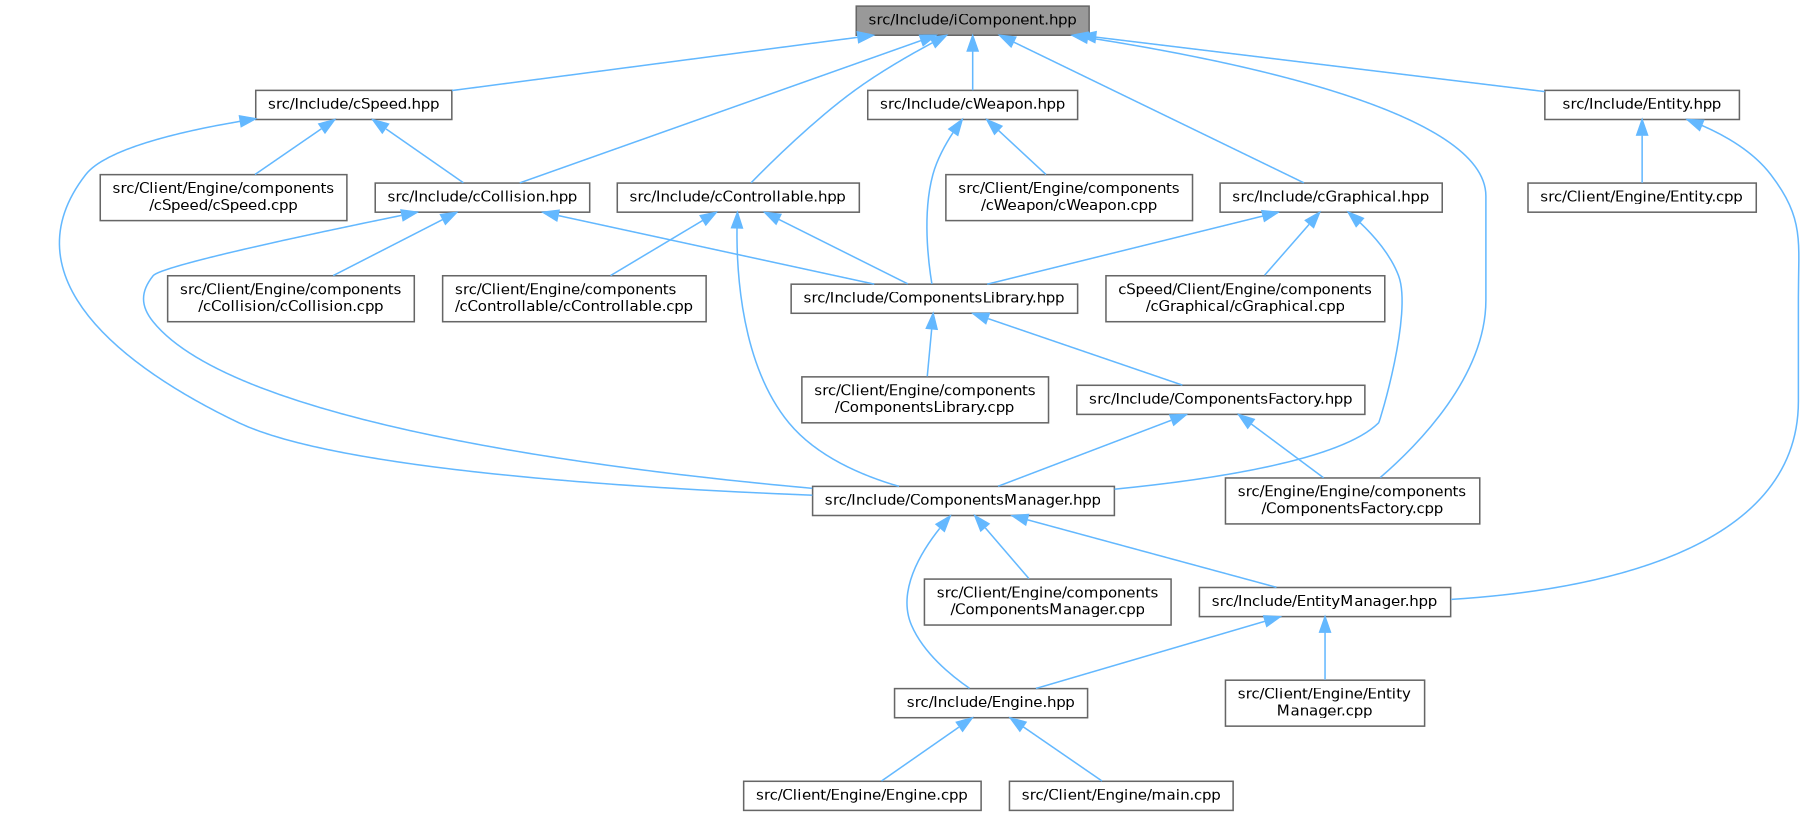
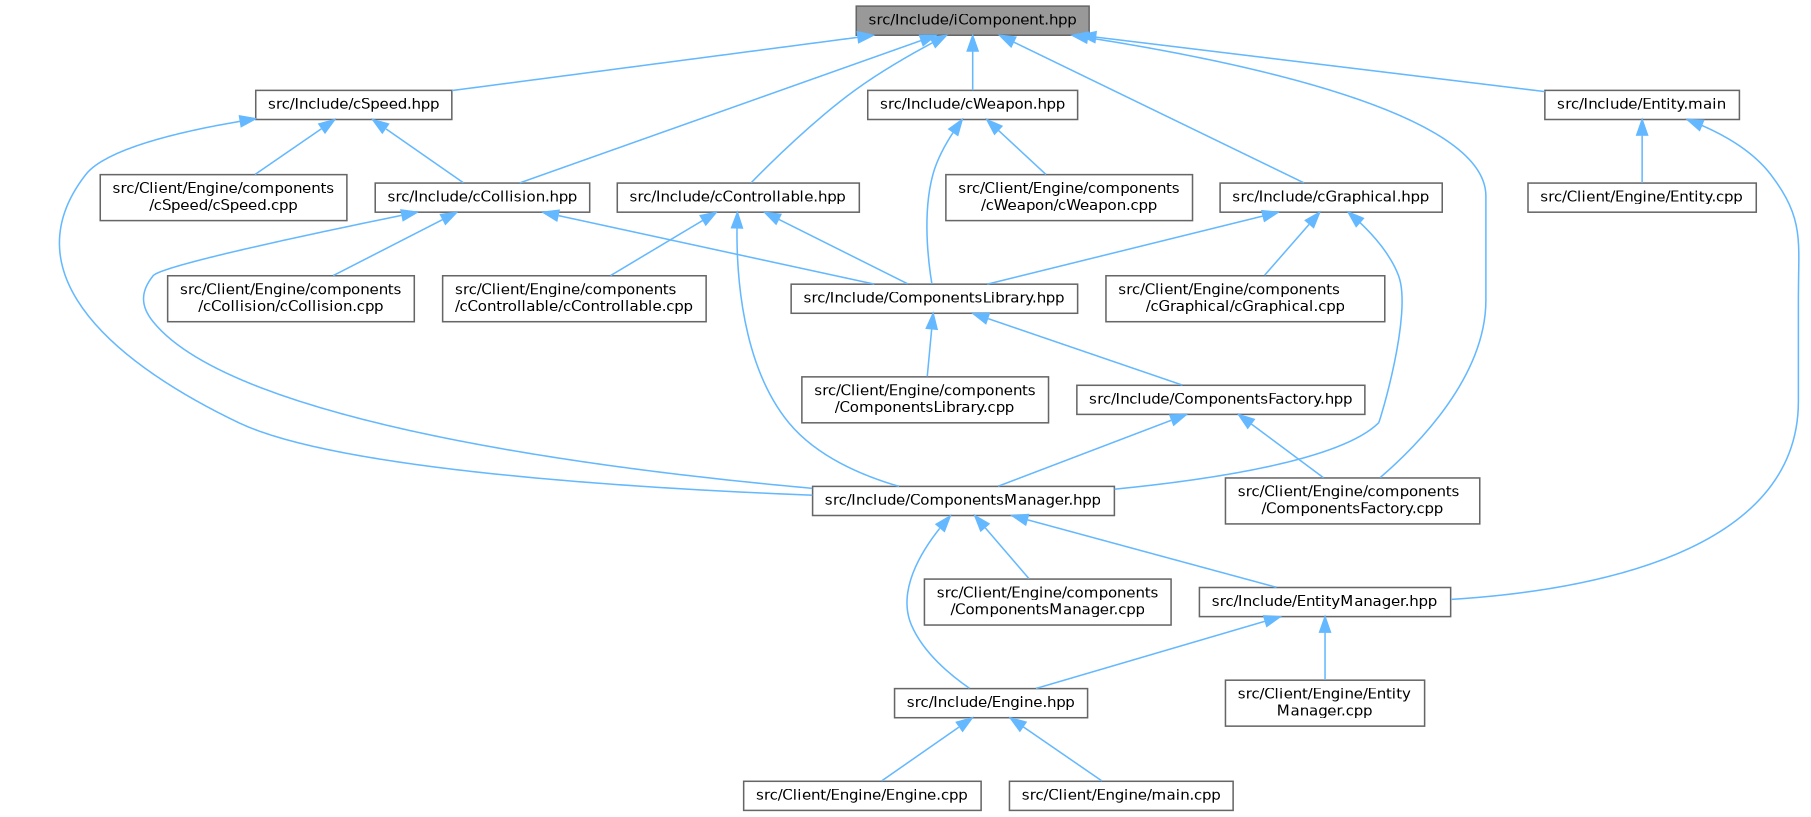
(1642, 105) -> (1642, 105)
(1245, 299) -> (1245, 299)
(1353, 501) -> (1353, 501)
